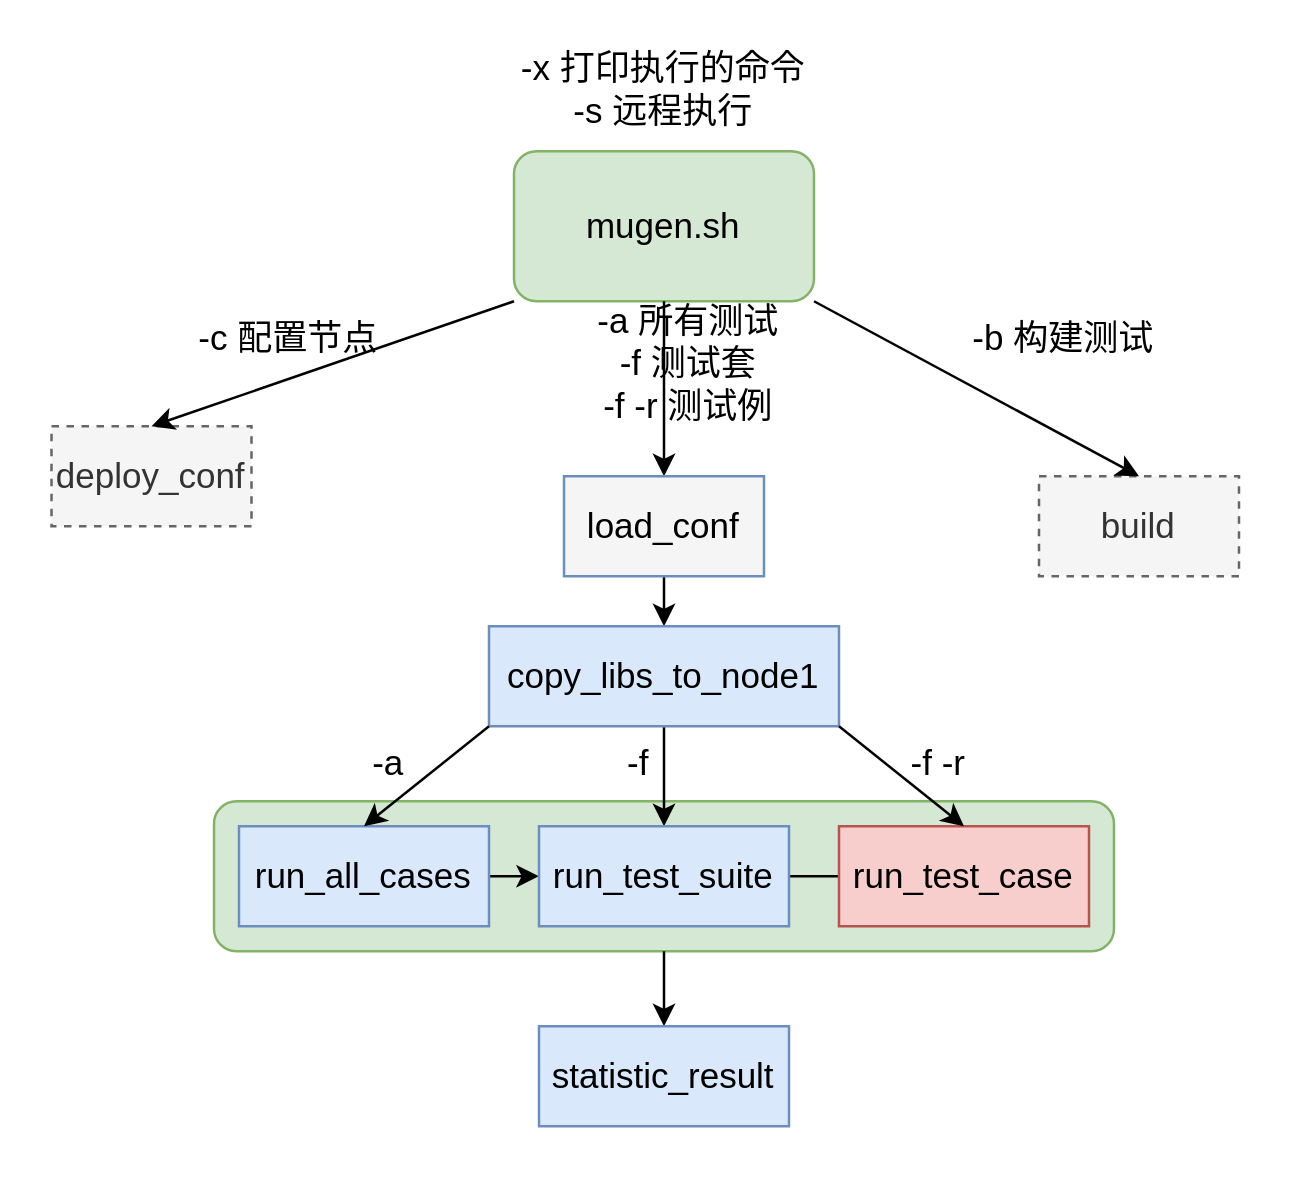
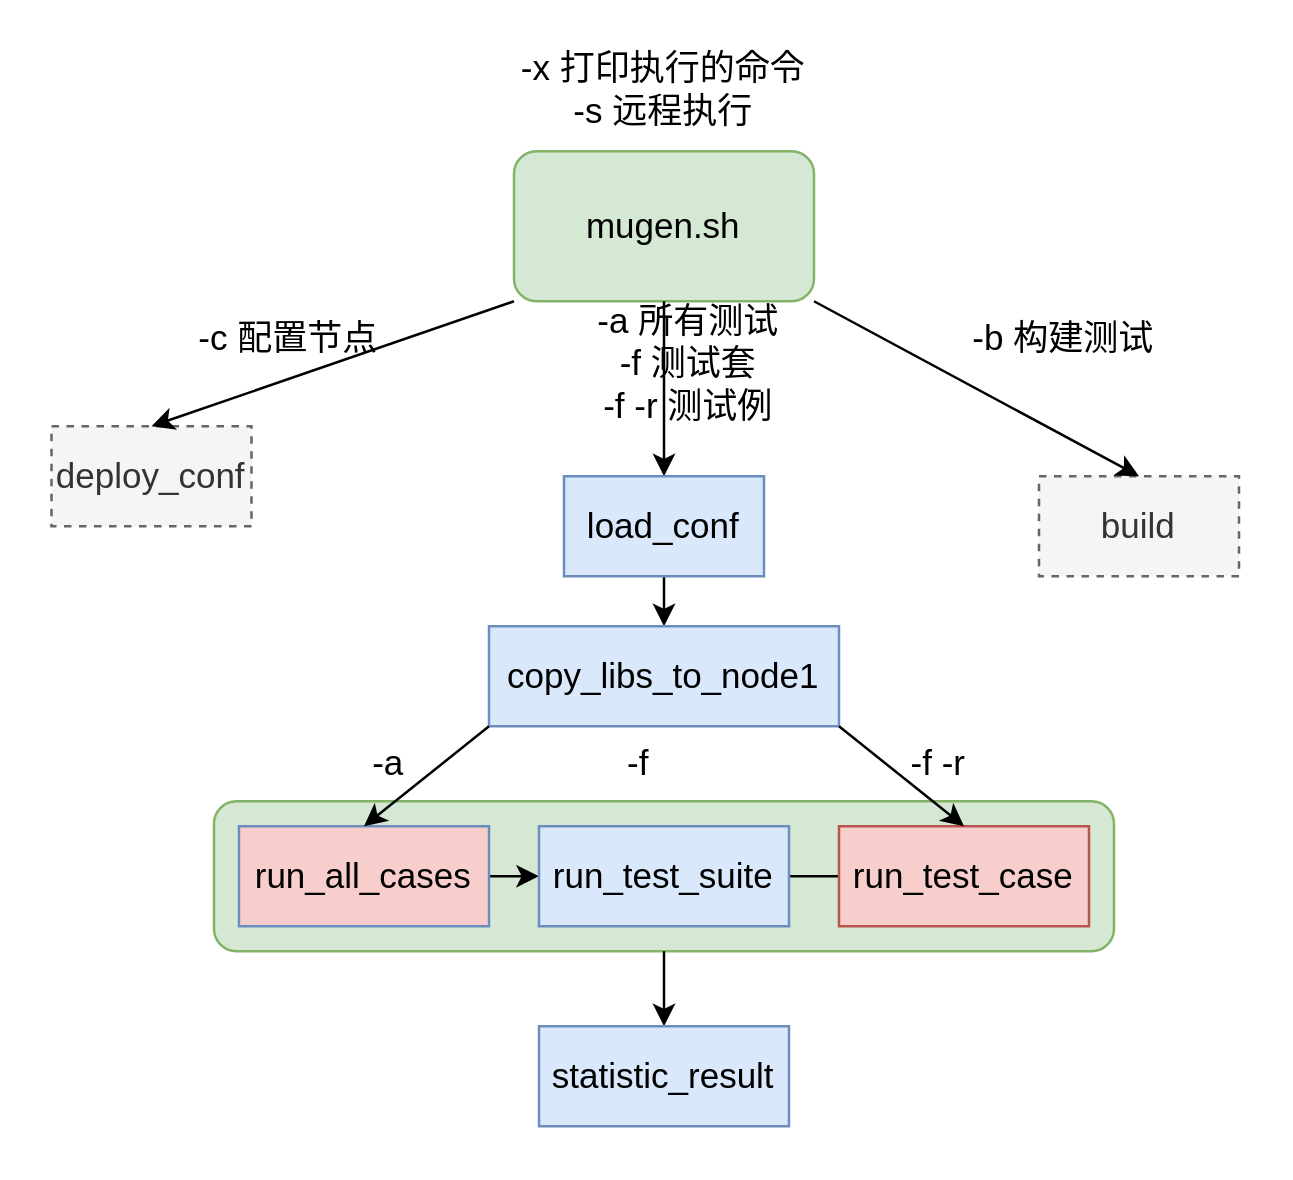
(664, 526) -> (664, 526)
(664, 768) -> none
(364, 876) -> (364, 876)
